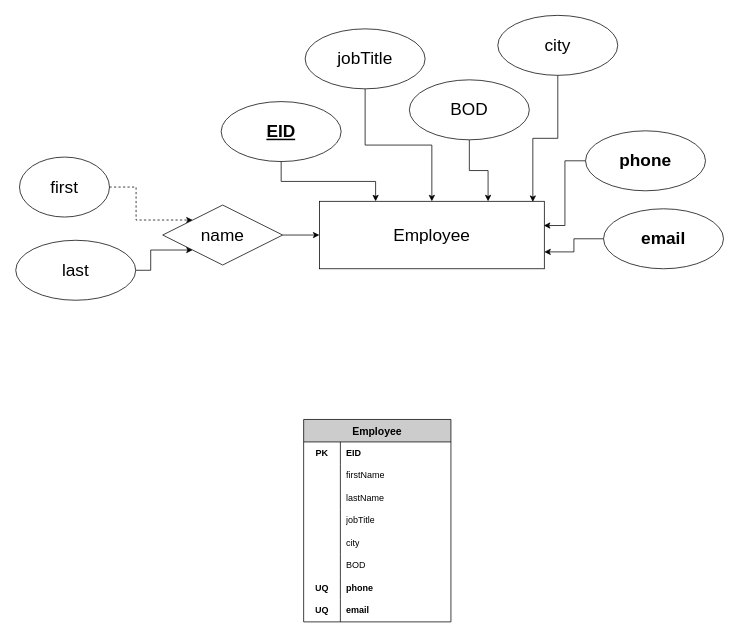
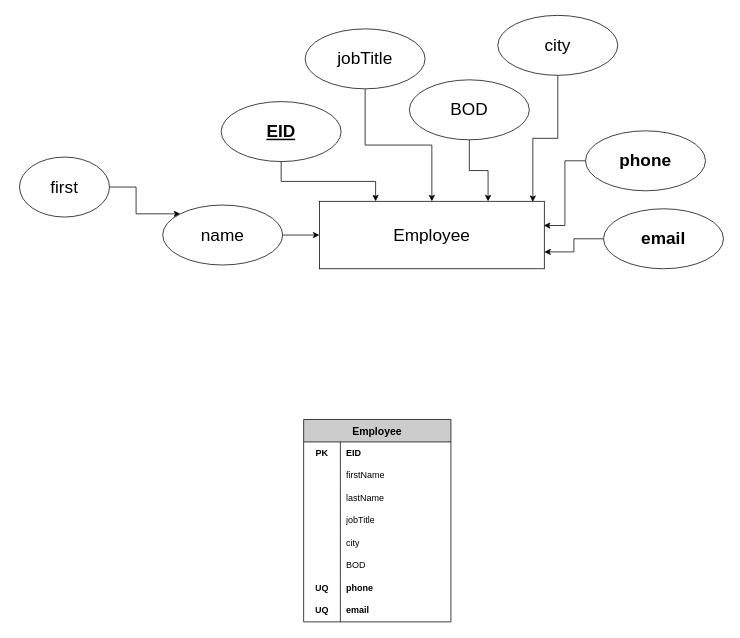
(136, 215) -> (154, 214)
(222, 235) -> (222, 235)
(150, 267) -> none
(75, 270) -> none
